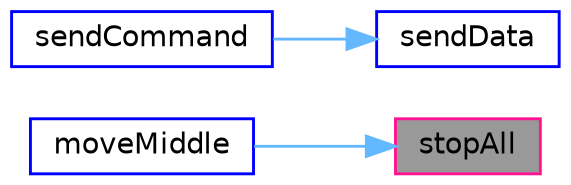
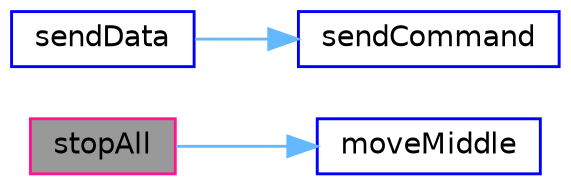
(310, 39) -> (232, 39)
(310, 146) -> (232, 146)
